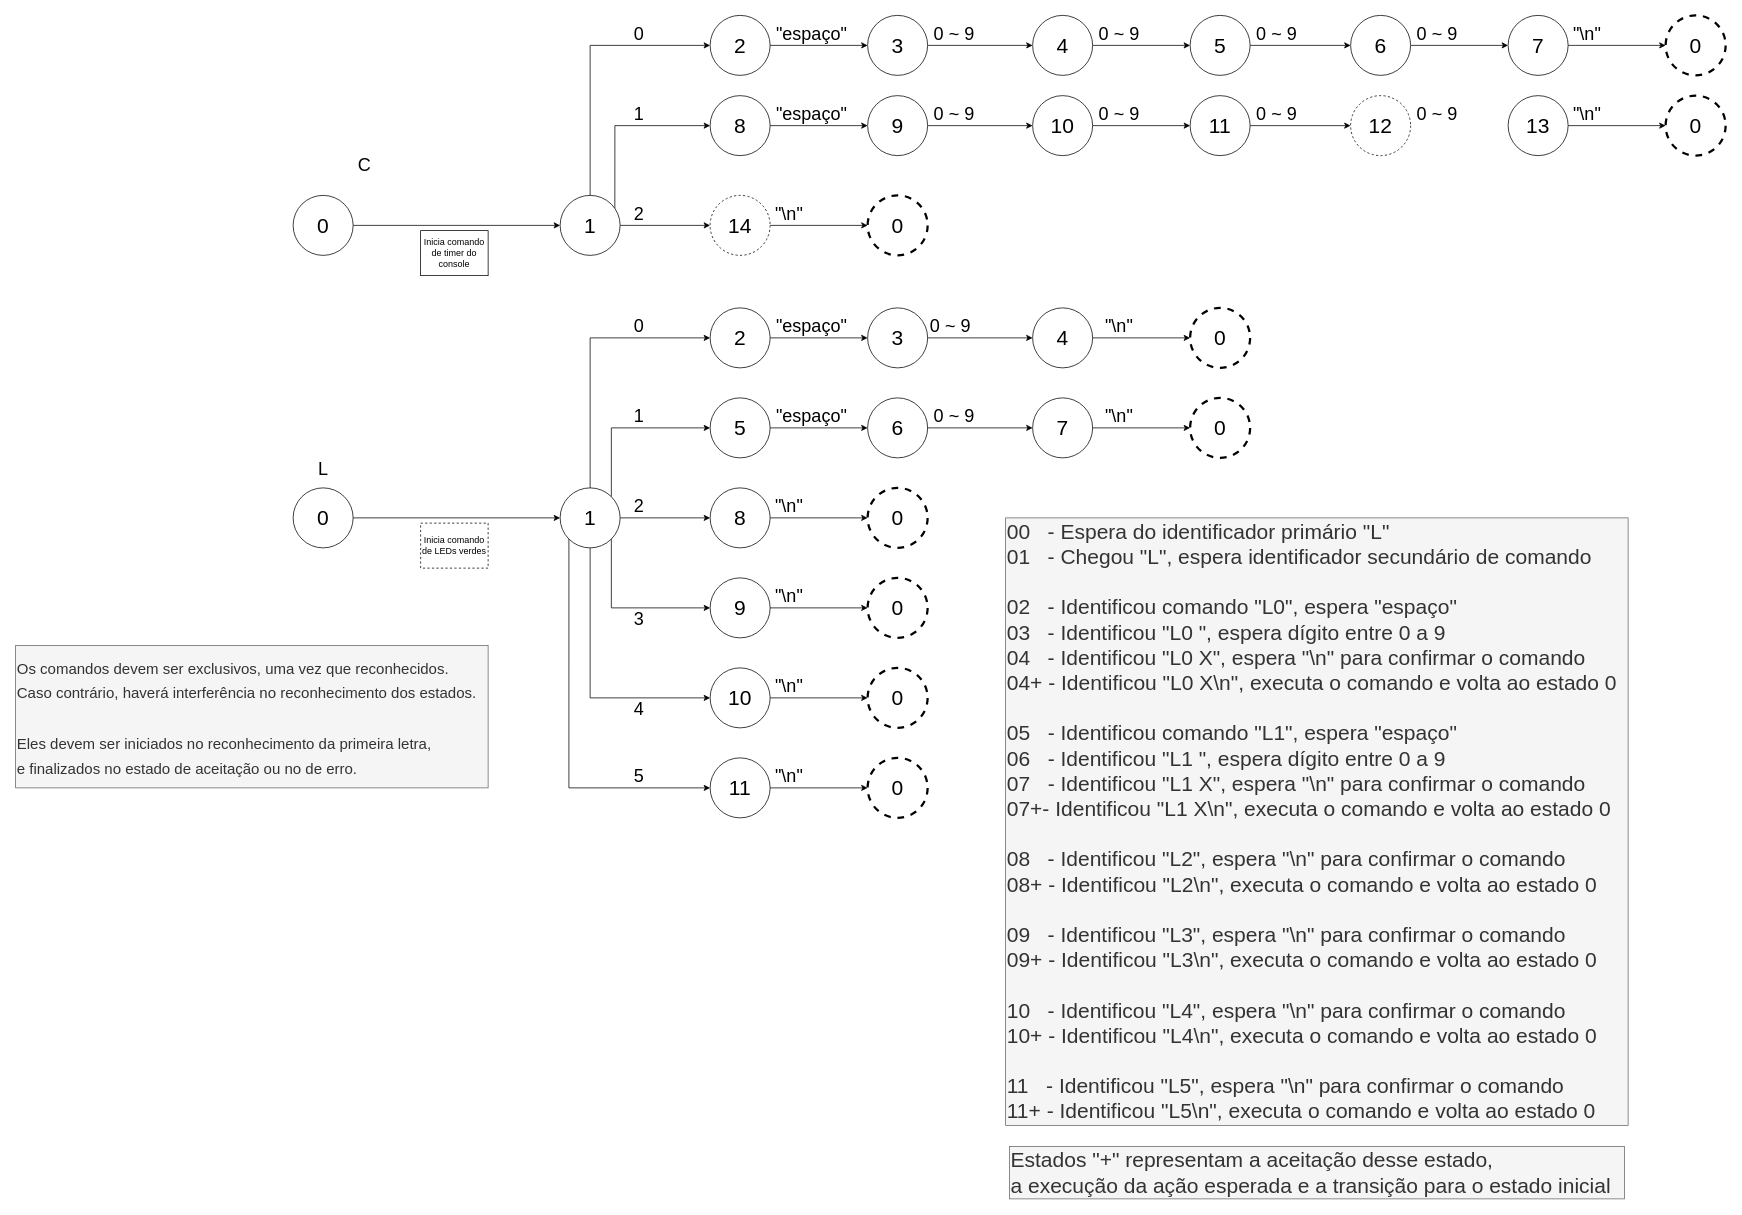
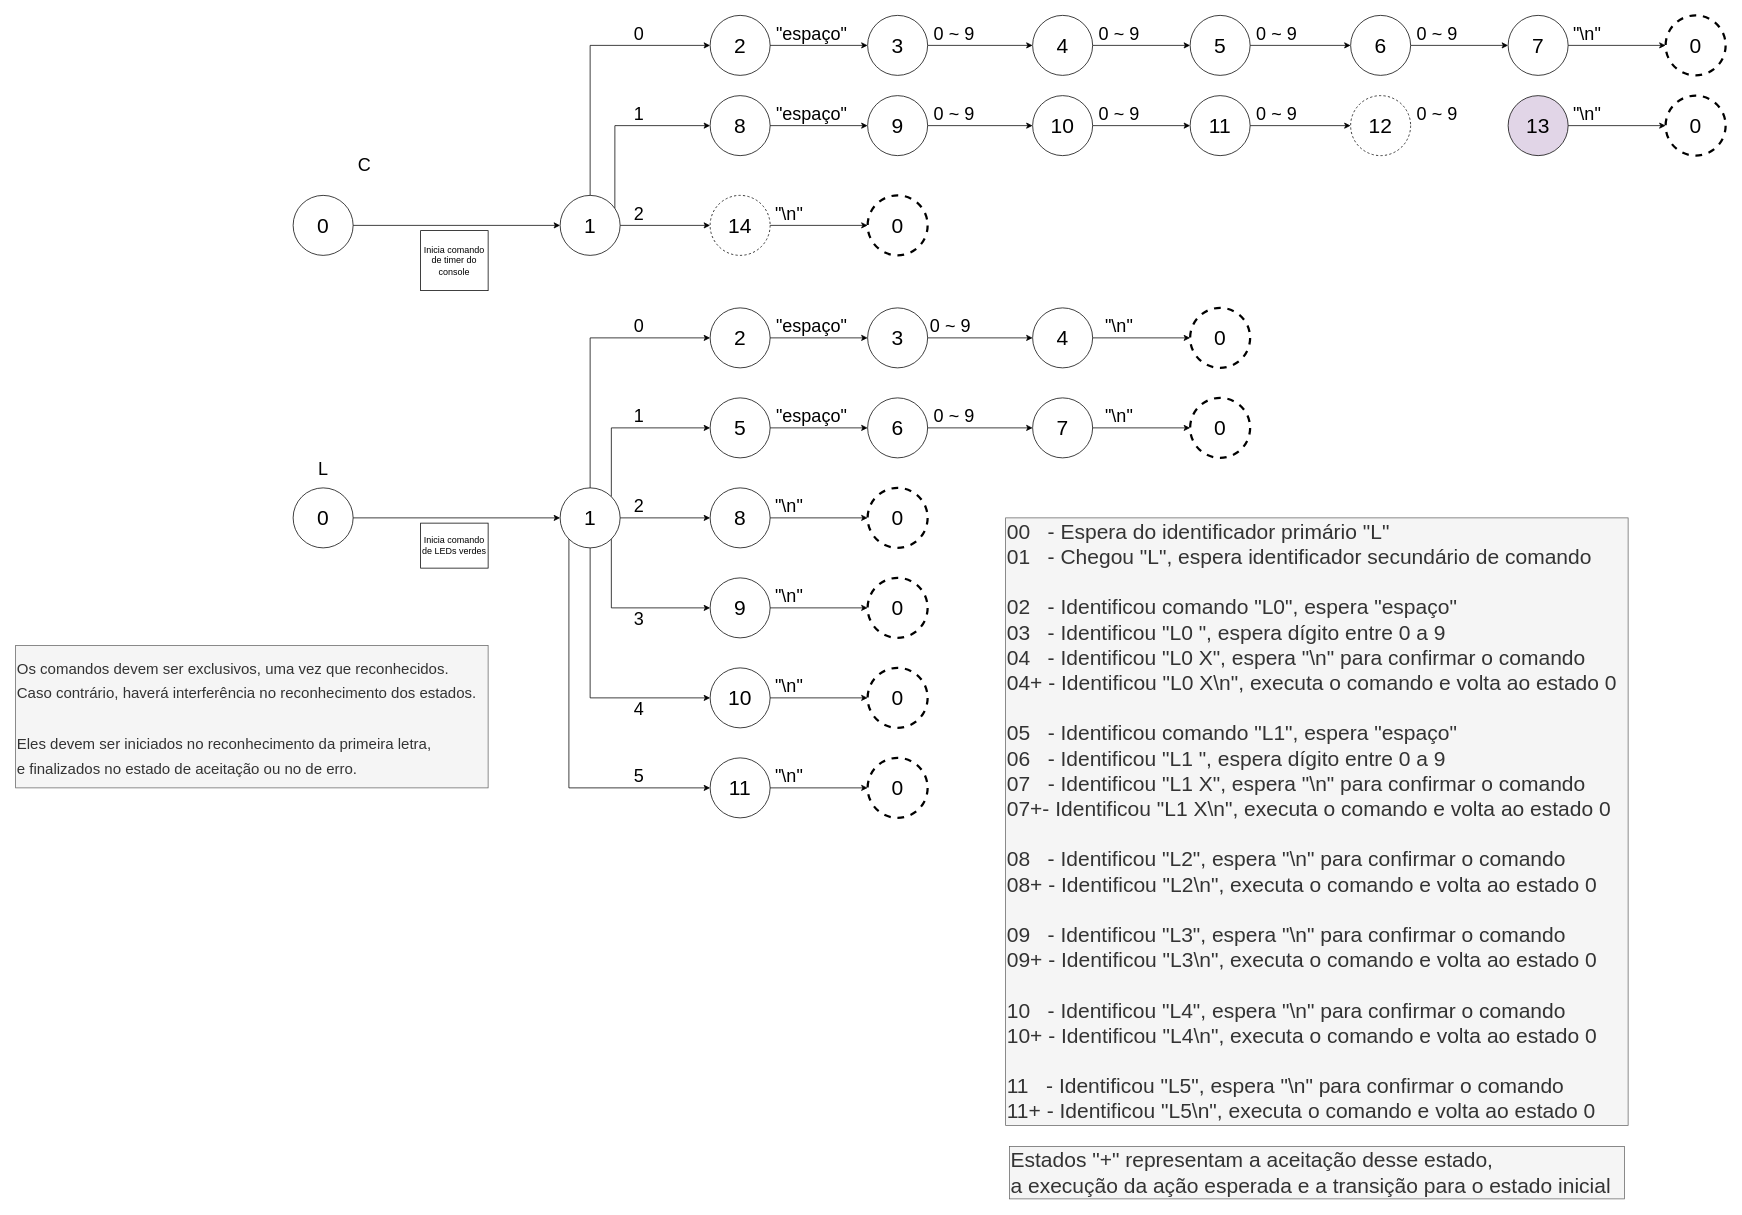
(1538, 126) -> (1538, 126)
(454, 253) -> (454, 261)
(454, 546) -> (454, 546)
